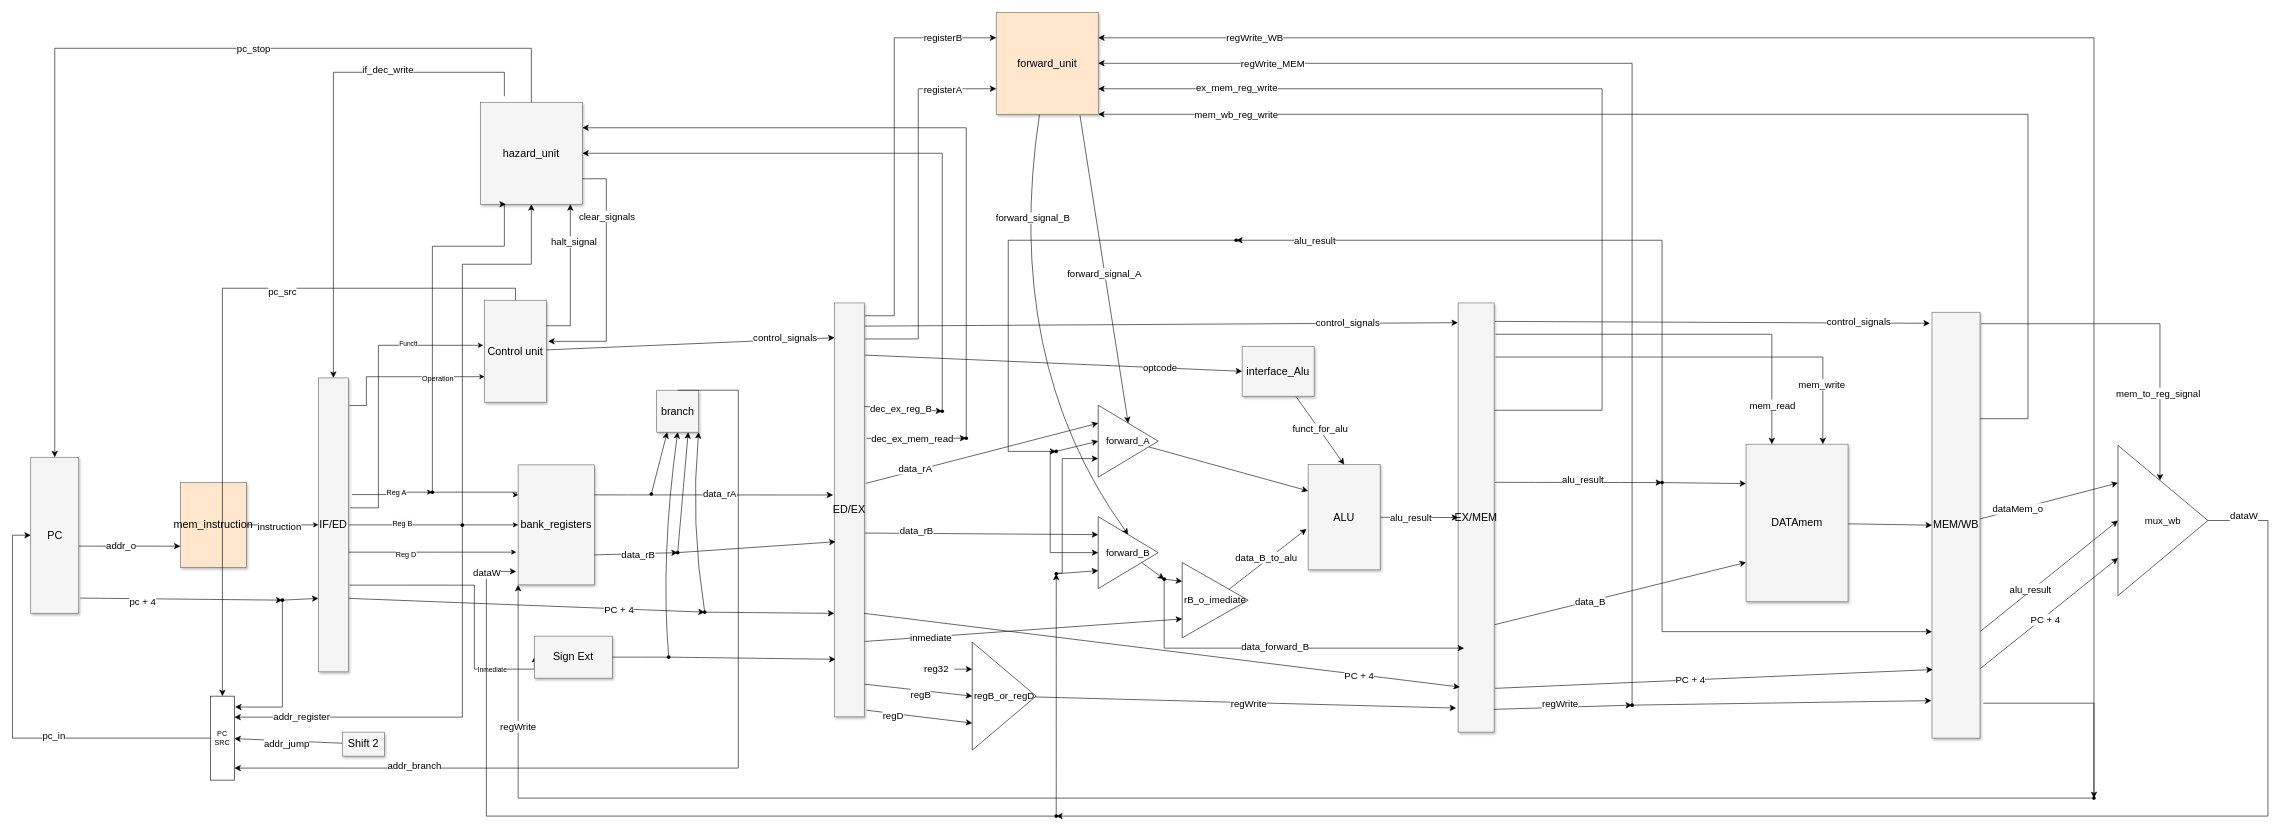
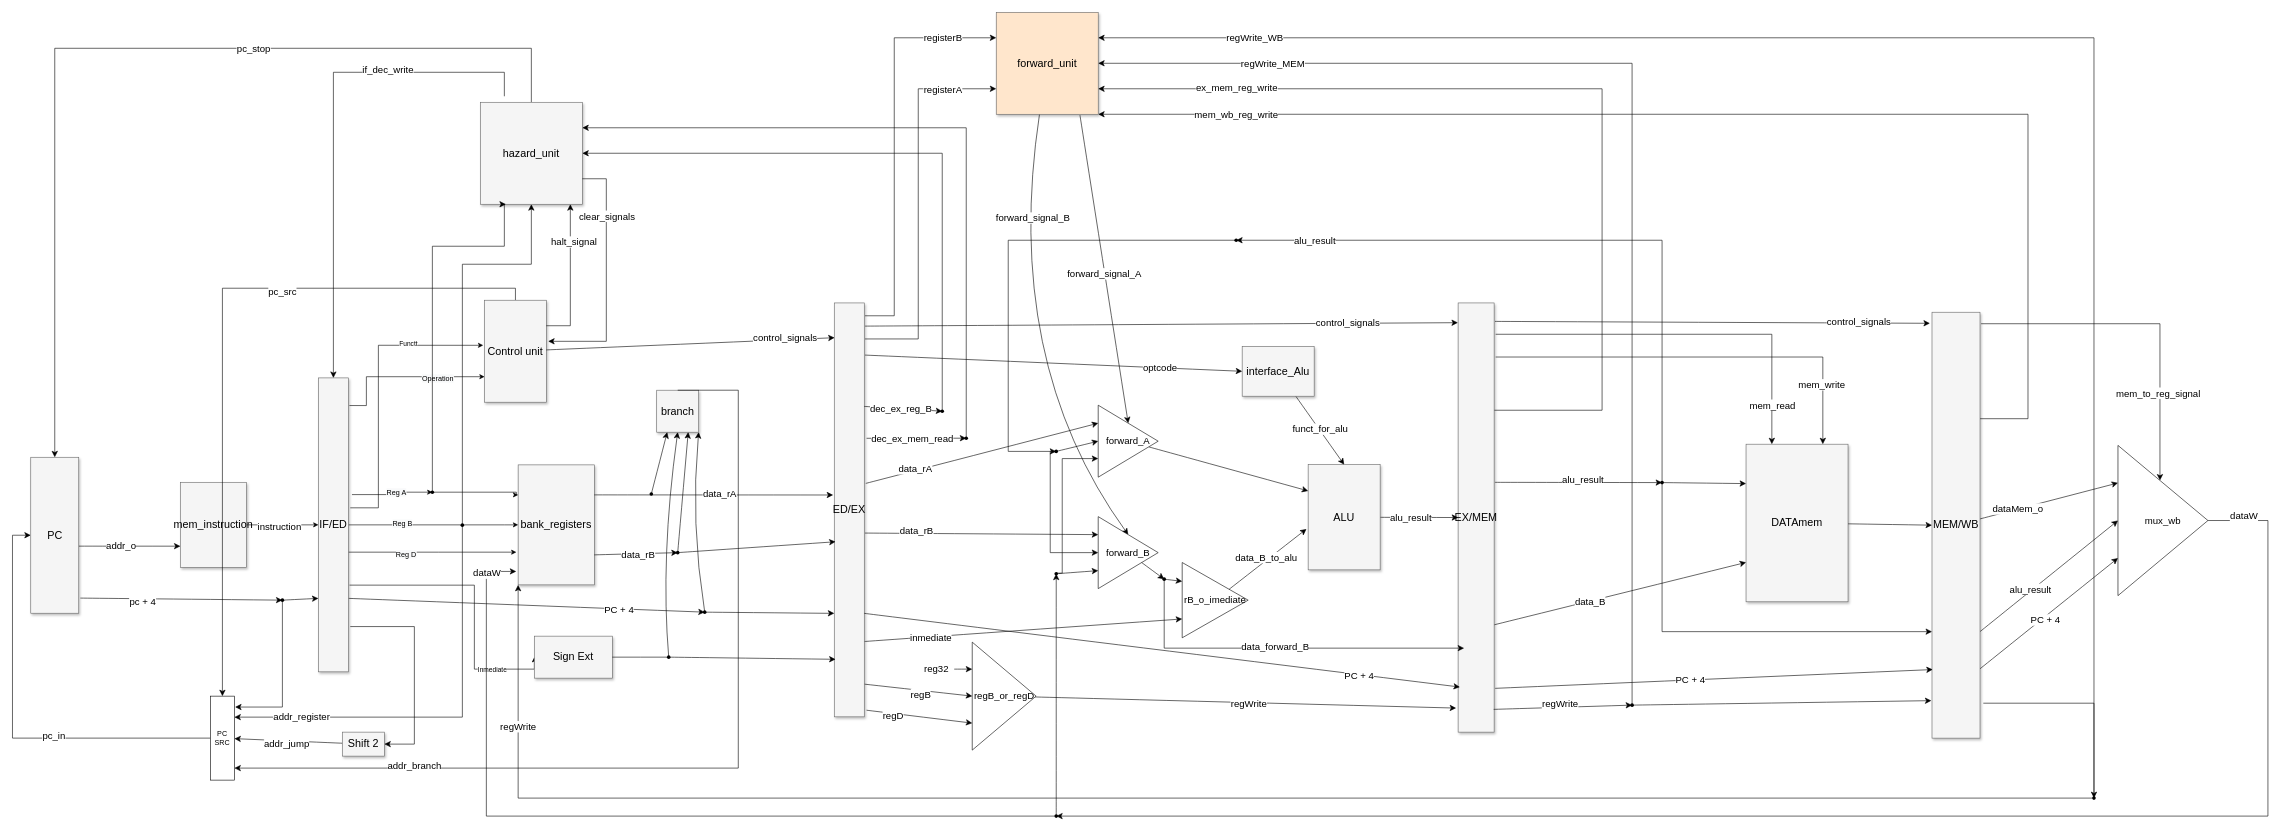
(213, 525) -> (213, 525)
none -> (414, 654)
